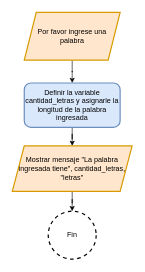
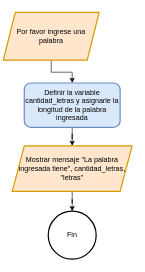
(72, 36) -> (51, 36)
(72, 236) -> (72, 236)
